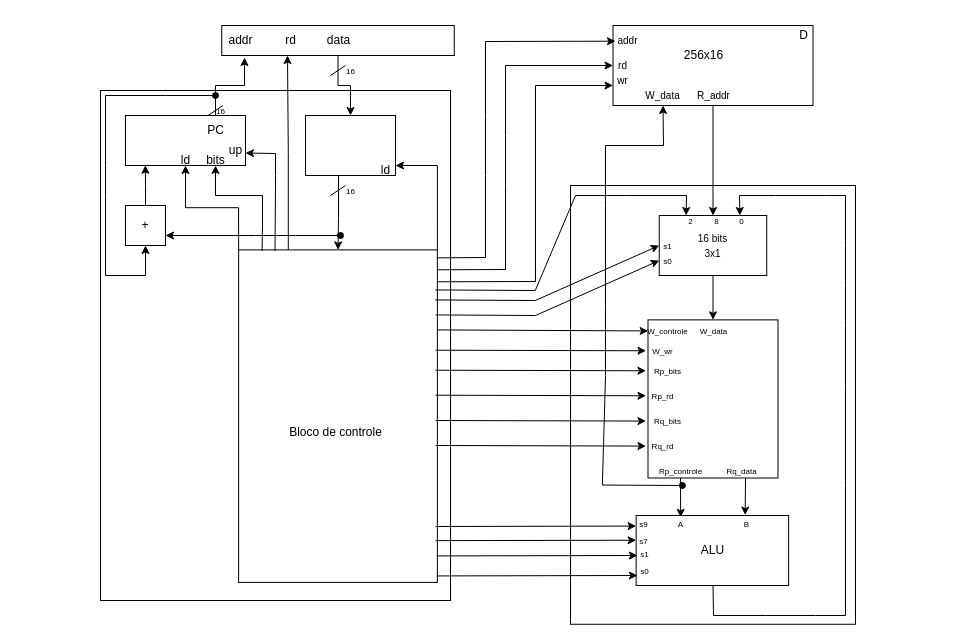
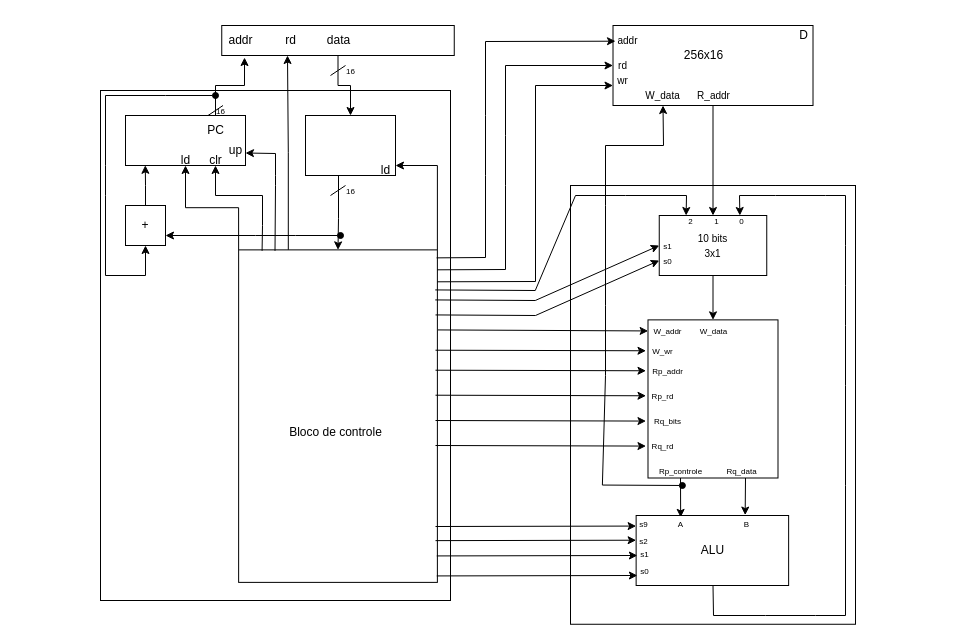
(216, 161) -> (216, 161)
(717, 221) -> (717, 221)
(713, 246) -> (713, 246)
(668, 331) -> (668, 331)
(668, 371) -> (668, 371)
(644, 541) -> (644, 541)
